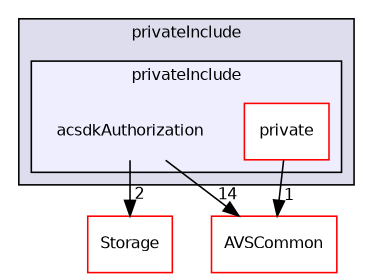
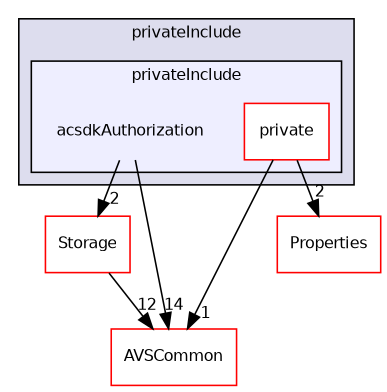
none -> (329, 244)
none -> (126, 295)
